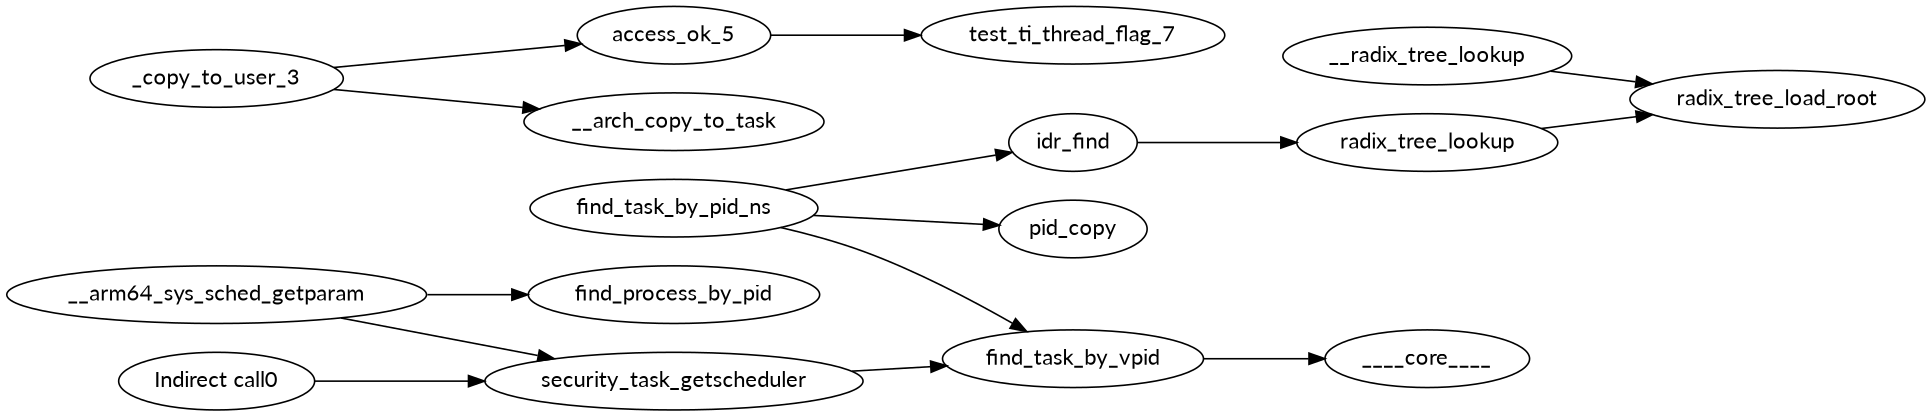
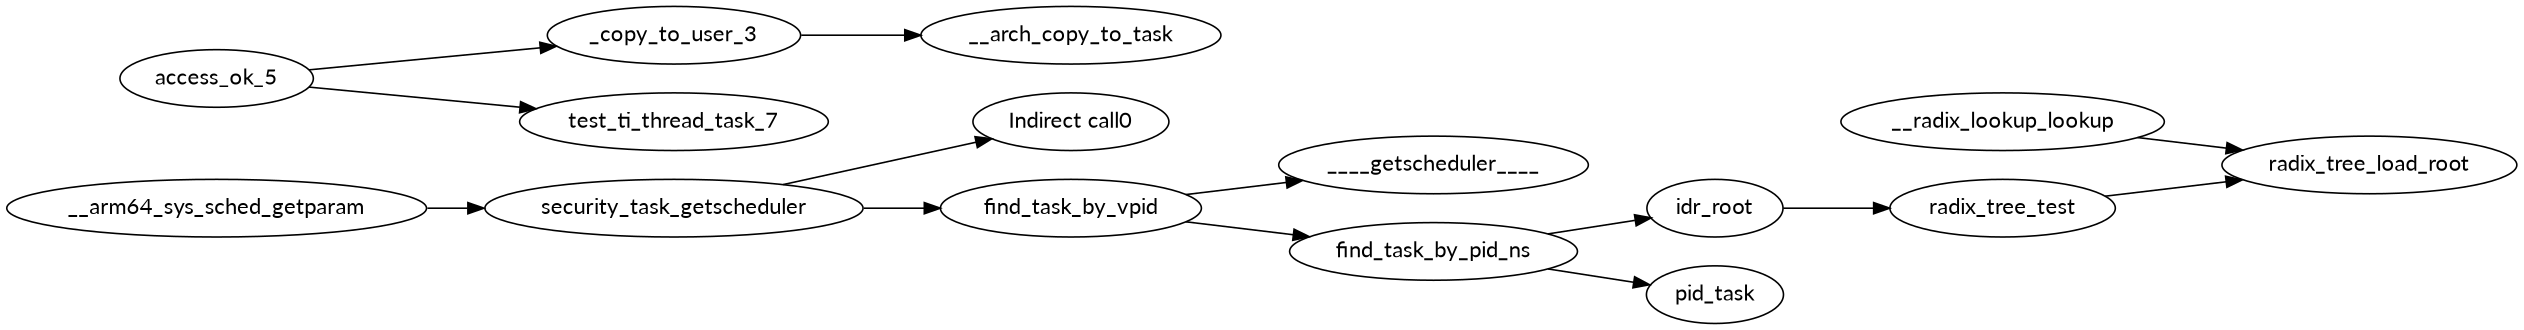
(1073, 35) -> (674, 122)
(449, 56) -> (425, 59)
(1427, 56) -> (2003, 122)
(1073, 143) -> (1715, 208)
(1427, 143) -> (2003, 208)
(1073, 229) -> (1715, 295)
(900, 266) -> (1239, 228)
(674, 295) -> none
(1427, 359) -> (1434, 165)
(391, 381) -> (880, 163)
